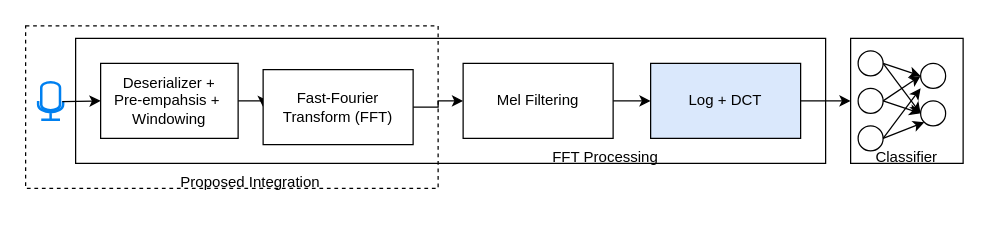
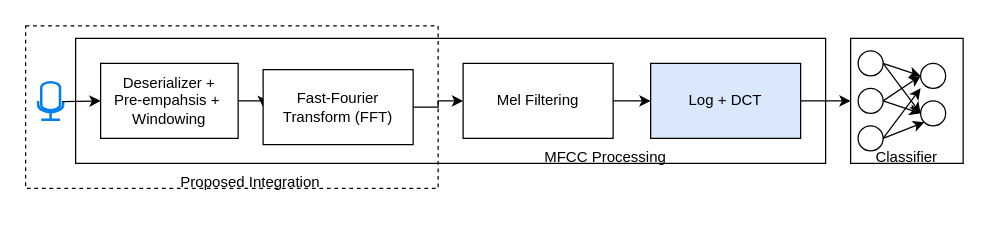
(606, 157) -> (606, 157)
